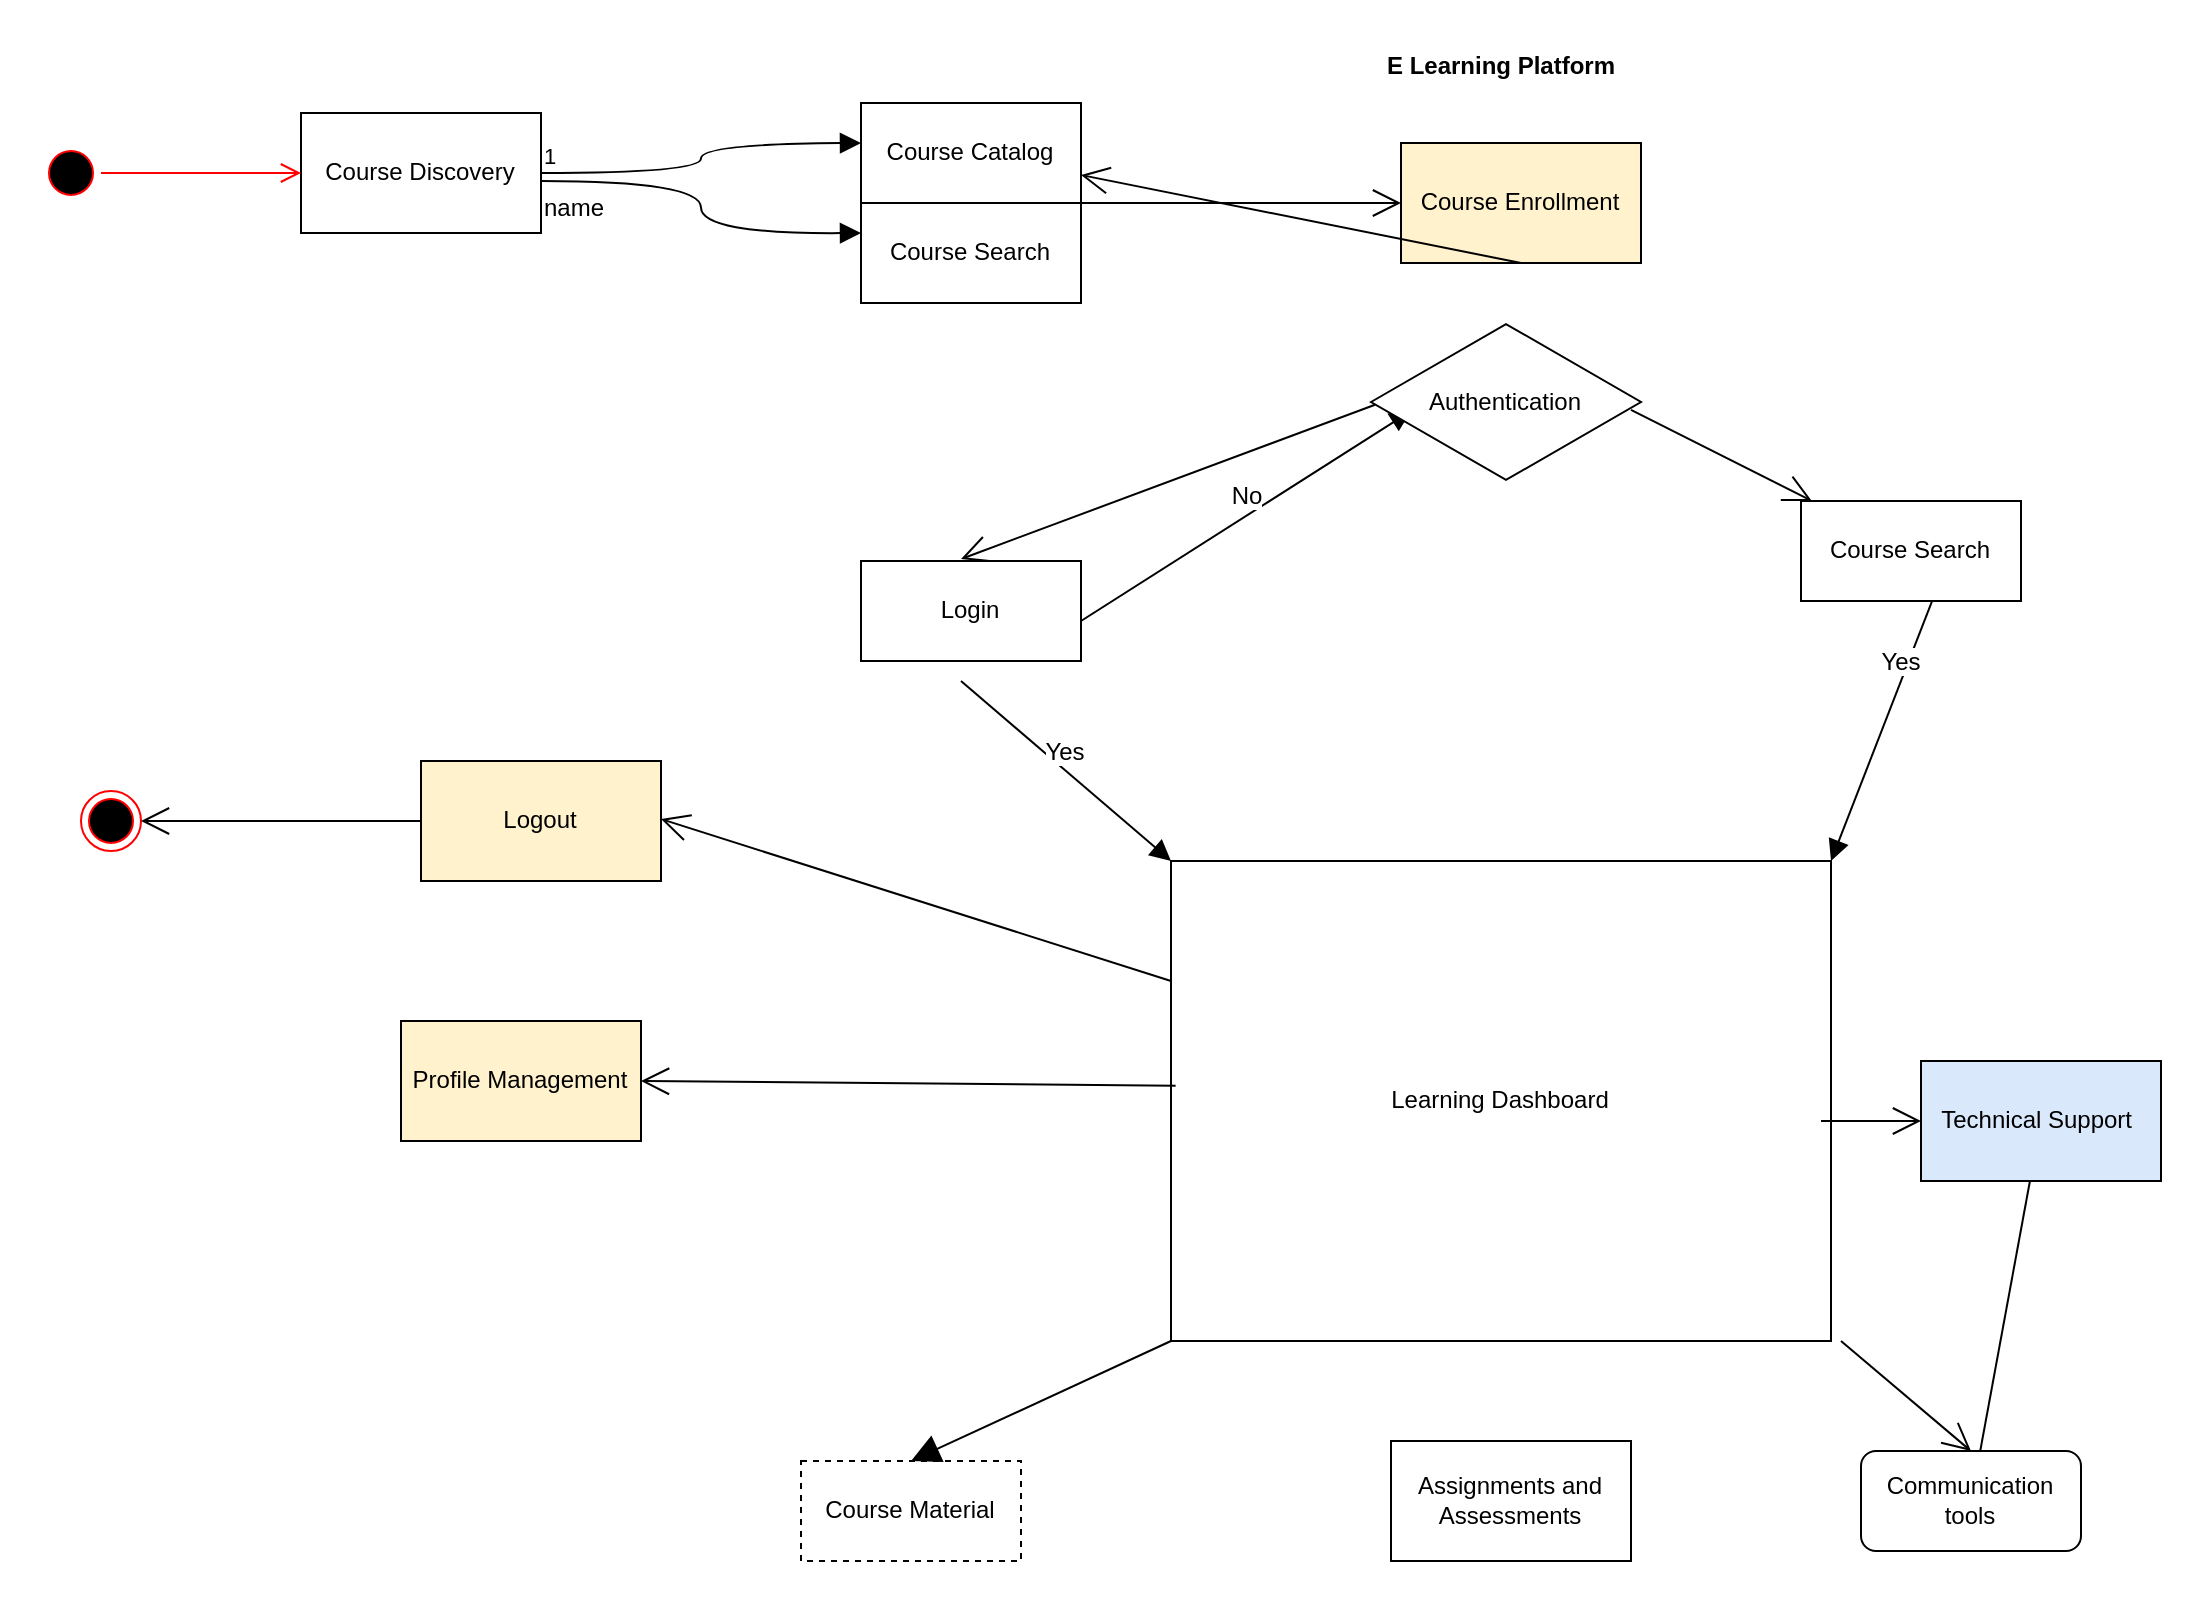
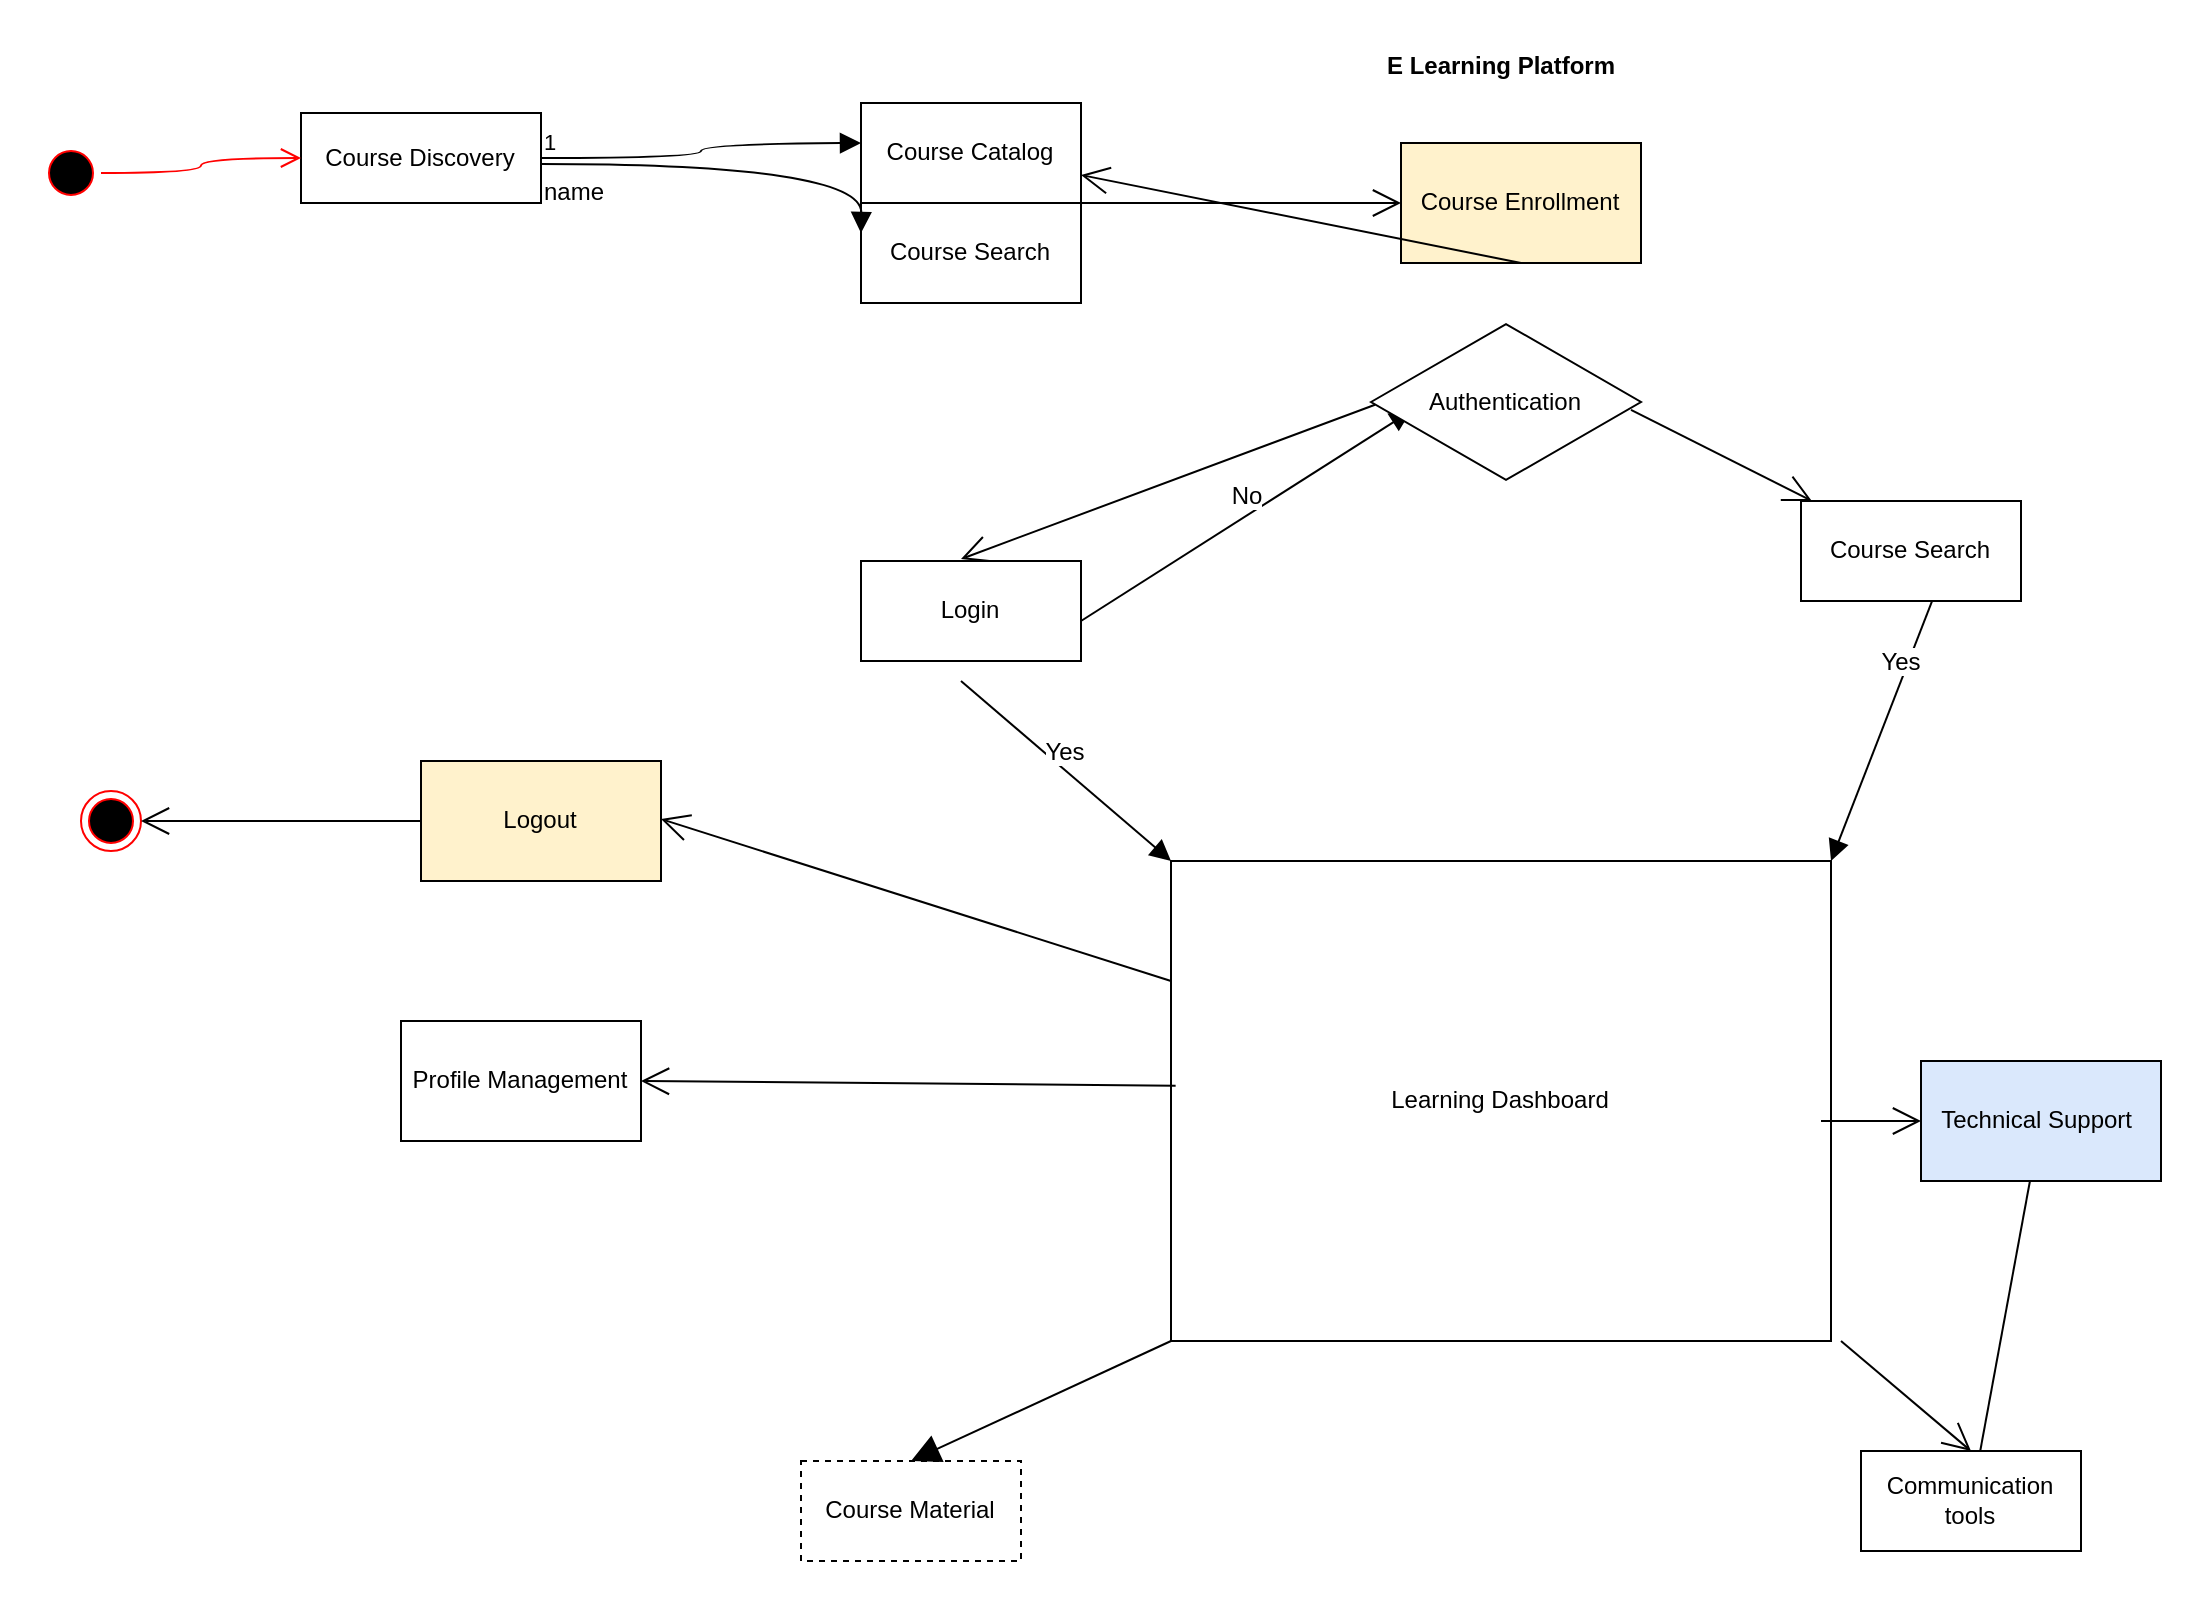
(421, 173) -> (421, 158)
(521, 1081) -> (521, 1081)
(1511, 1501) -> none
(1971, 1501) -> (1971, 1501)
